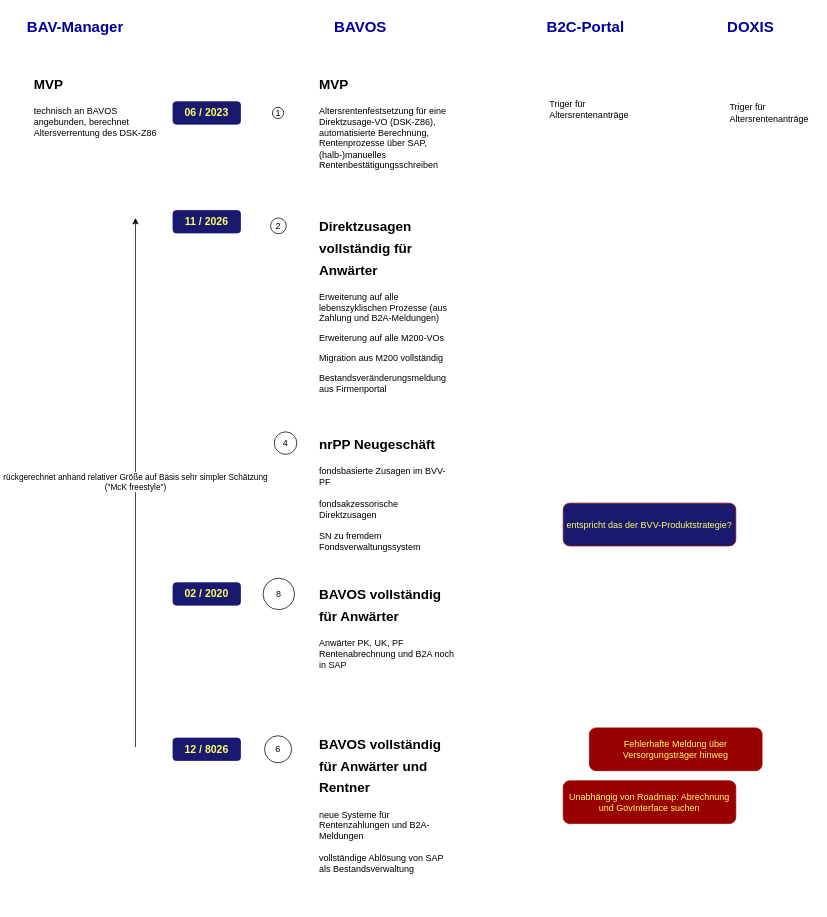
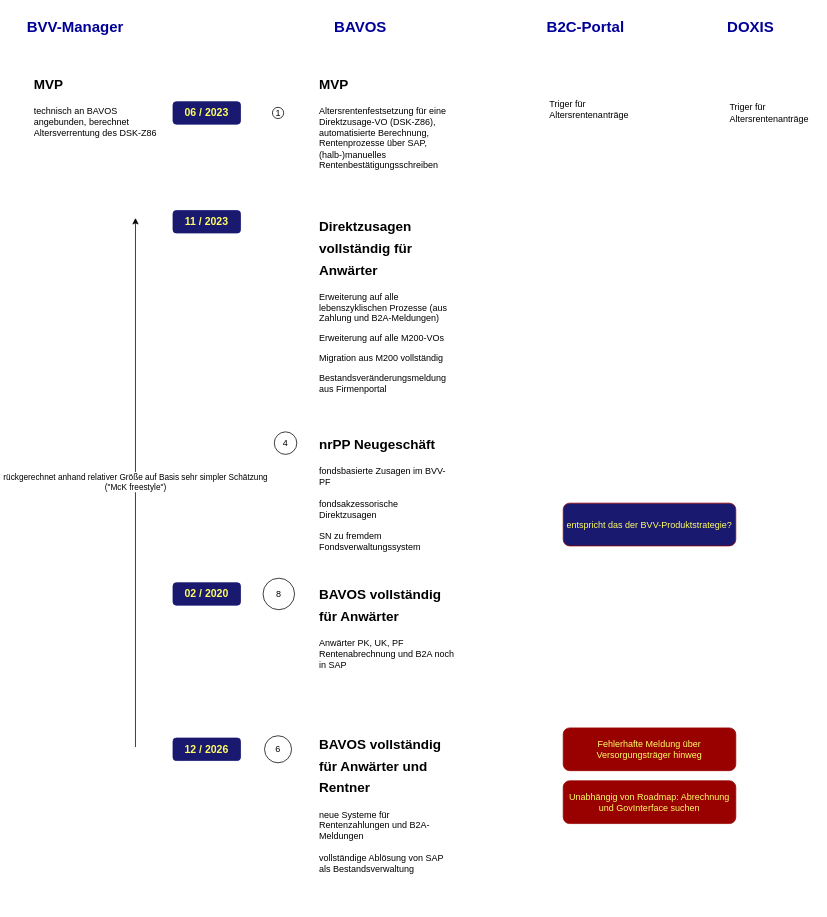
(75, 27) -> (75, 27)
(207, 222) -> (207, 222)
(278, 226) -> none
(207, 749) -> (207, 749)
(675, 749) -> (649, 749)
